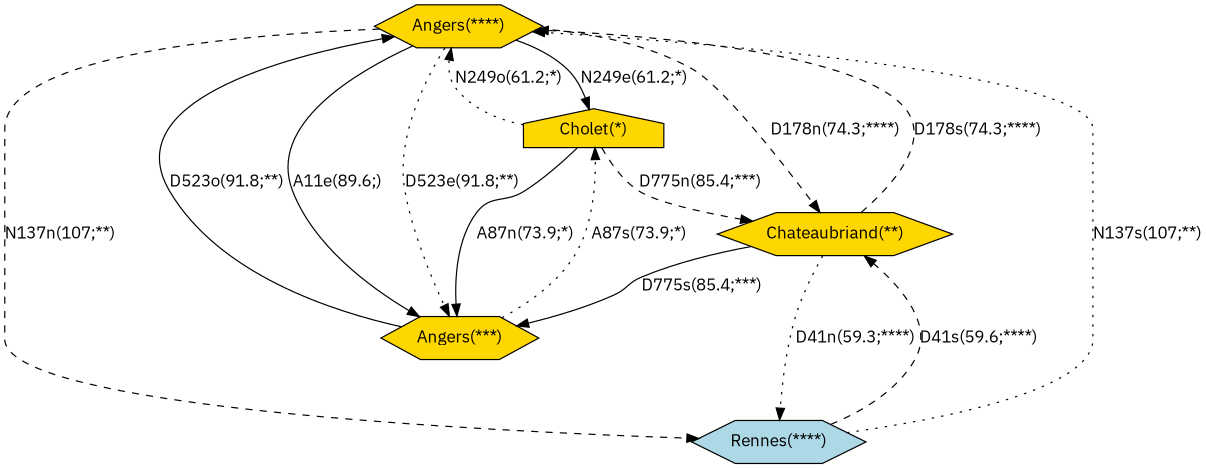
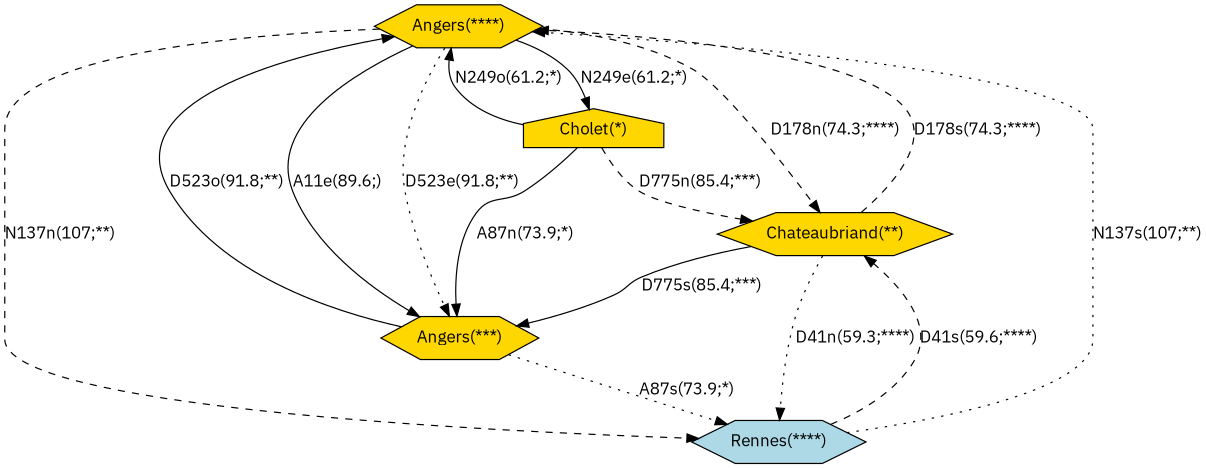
(474, 105) -> (474, 105)
(575, 254) -> (612, 388)
